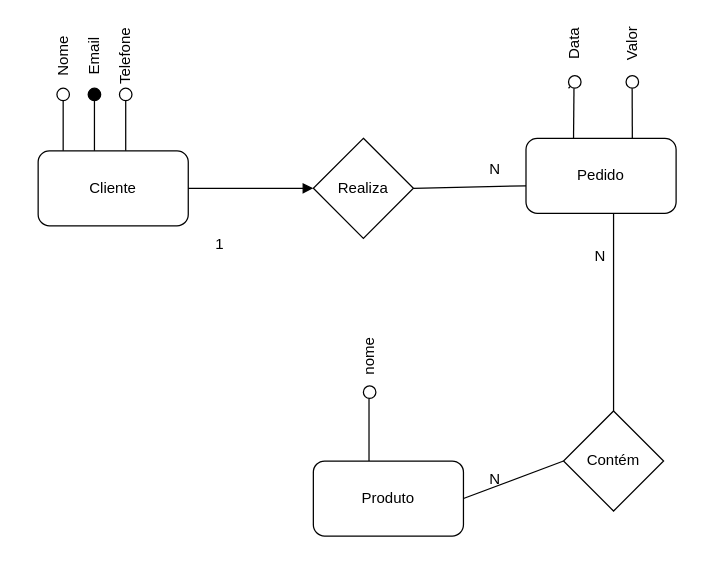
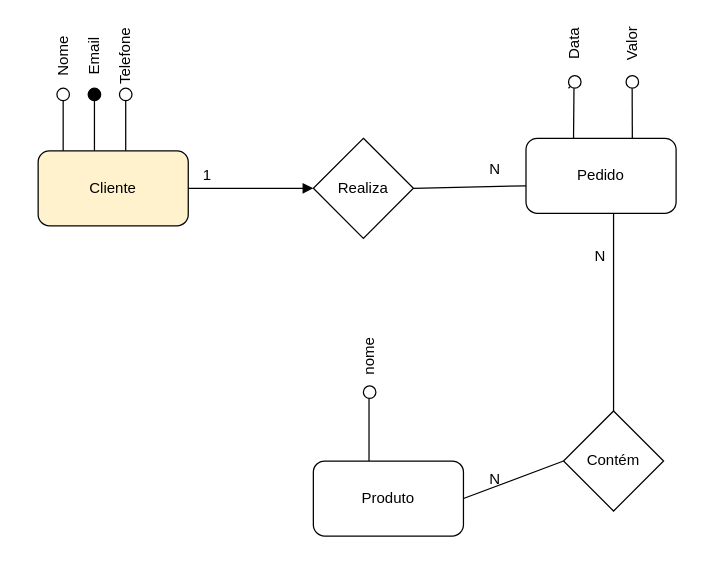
(113, 188) -> (113, 188)
(219, 244) -> (207, 176)
